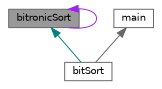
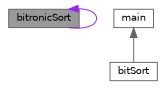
(69, 49) -> none
